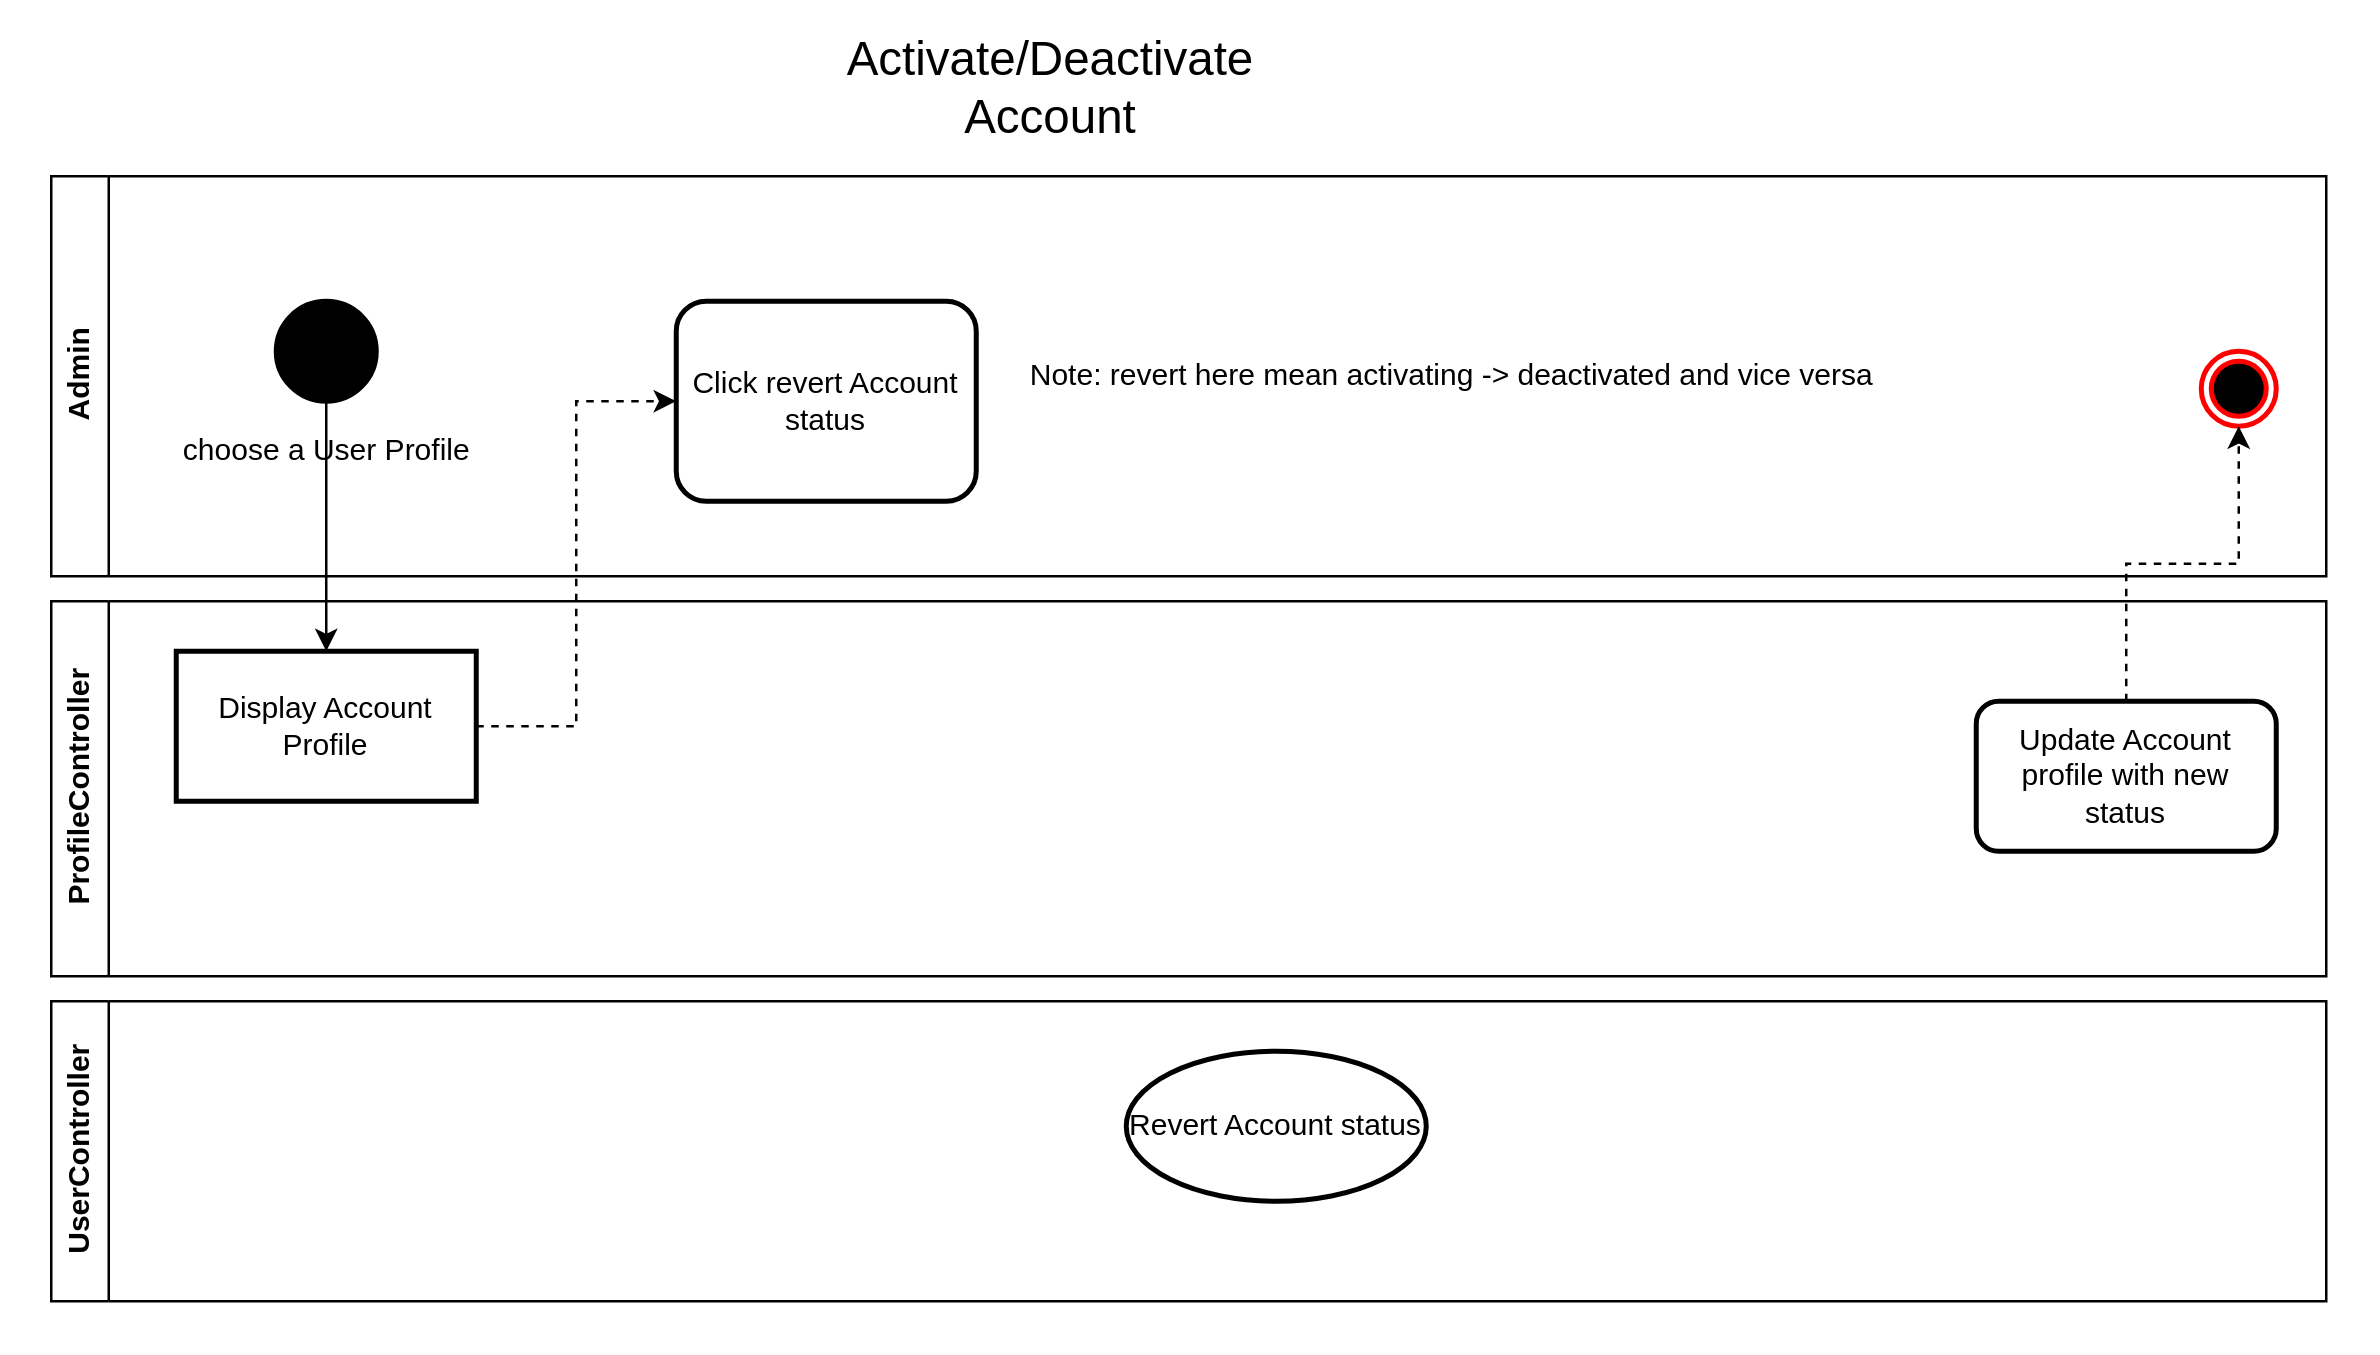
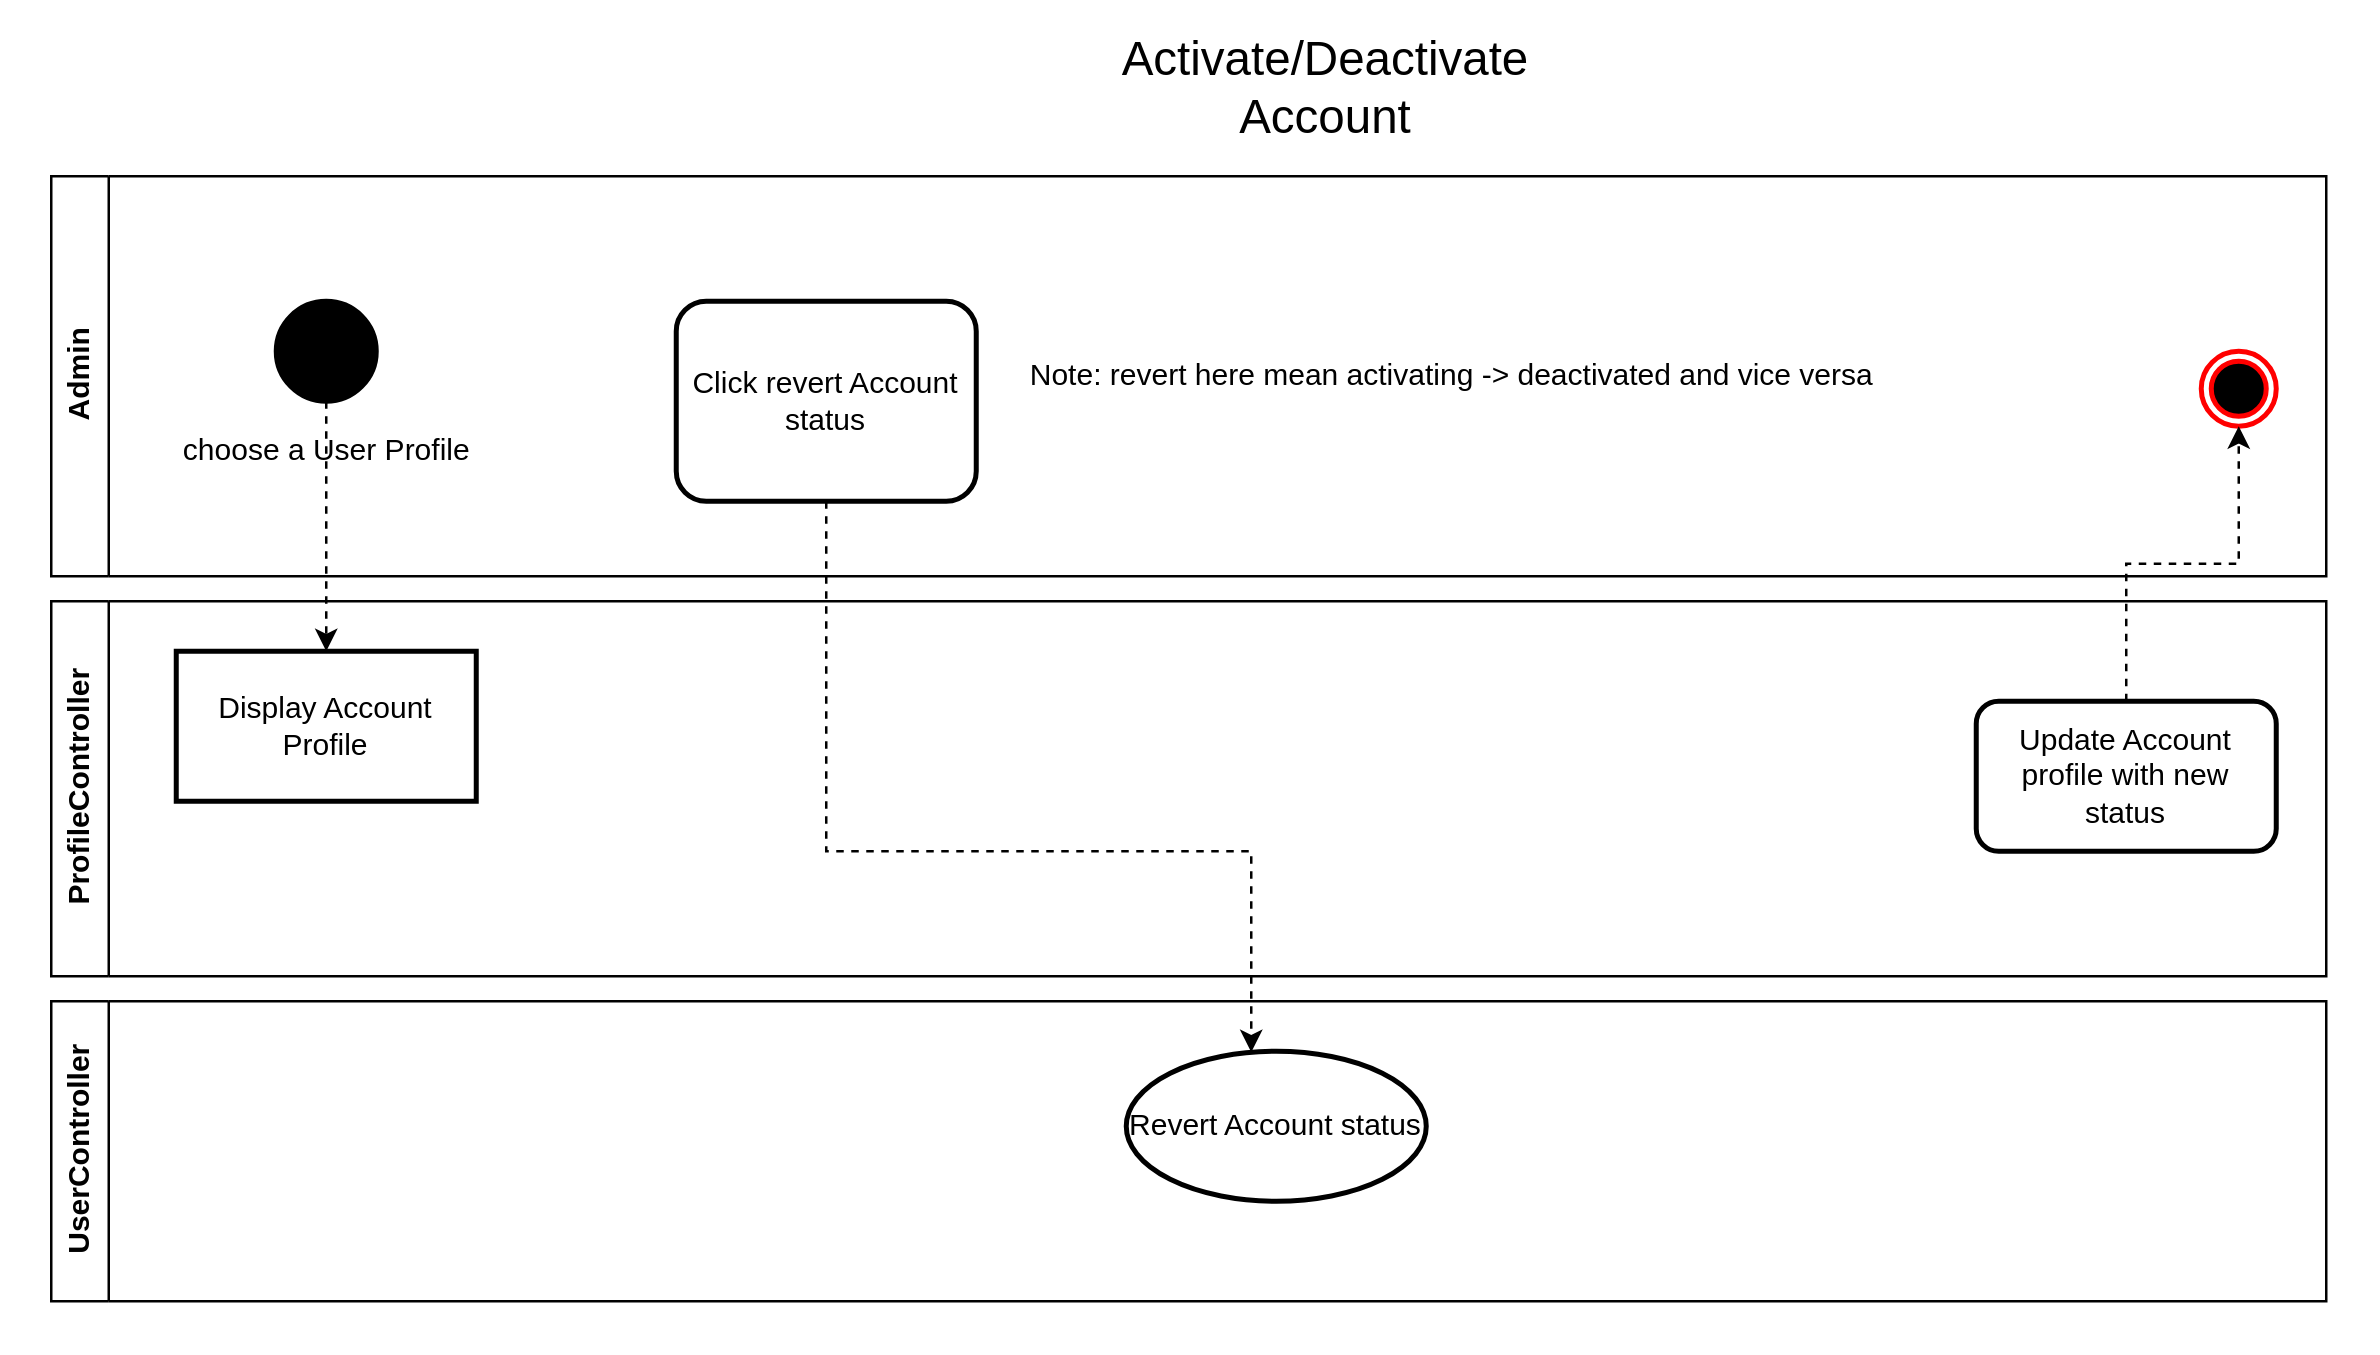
(1051, 89) -> (1326, 89)
(576, 444) -> none
(326, 487) -> (326, 487)
none -> (975, 851)
